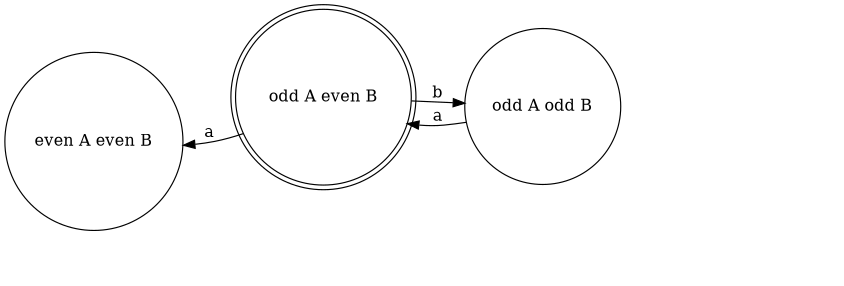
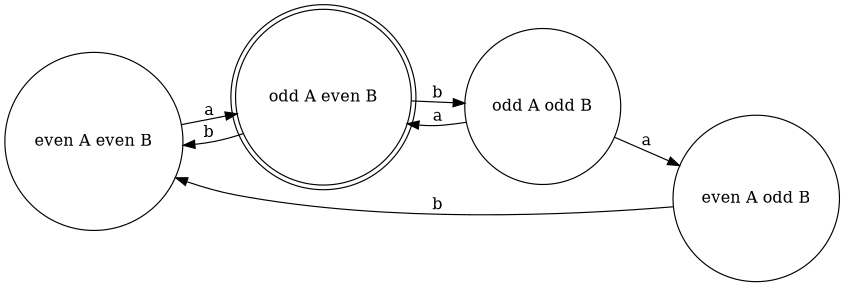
none -> (204, 120)
(209, 133) -> (209, 133)
none -> (756, 198)
